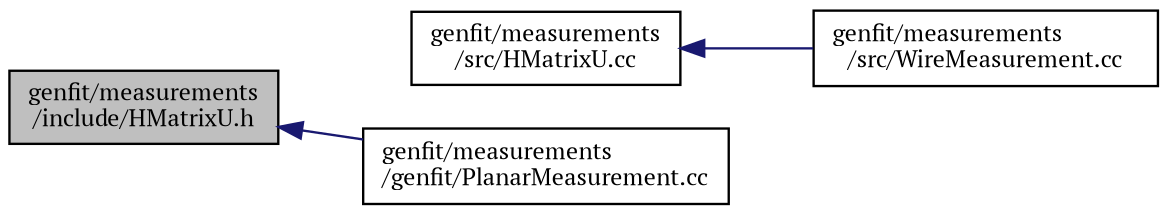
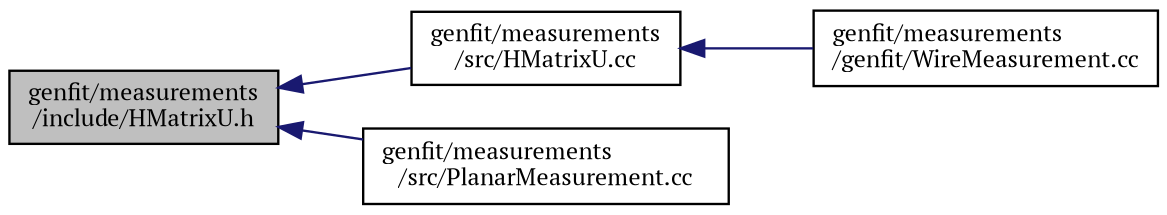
(986, 48) -> (986, 48)
none -> (357, 76)
(546, 166) -> (546, 166)
